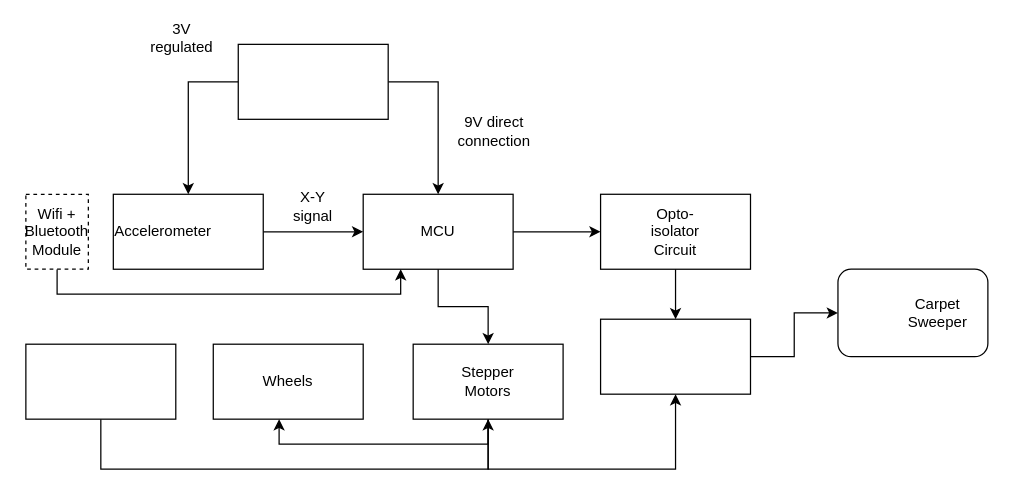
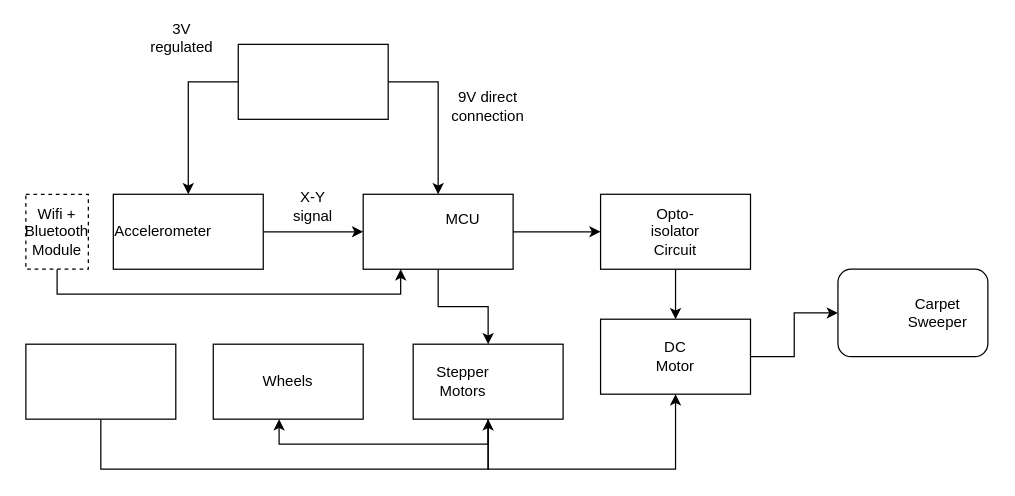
(494, 132) -> (488, 107)
(438, 232) -> (463, 219)
none -> (676, 357)
(488, 382) -> (463, 382)
